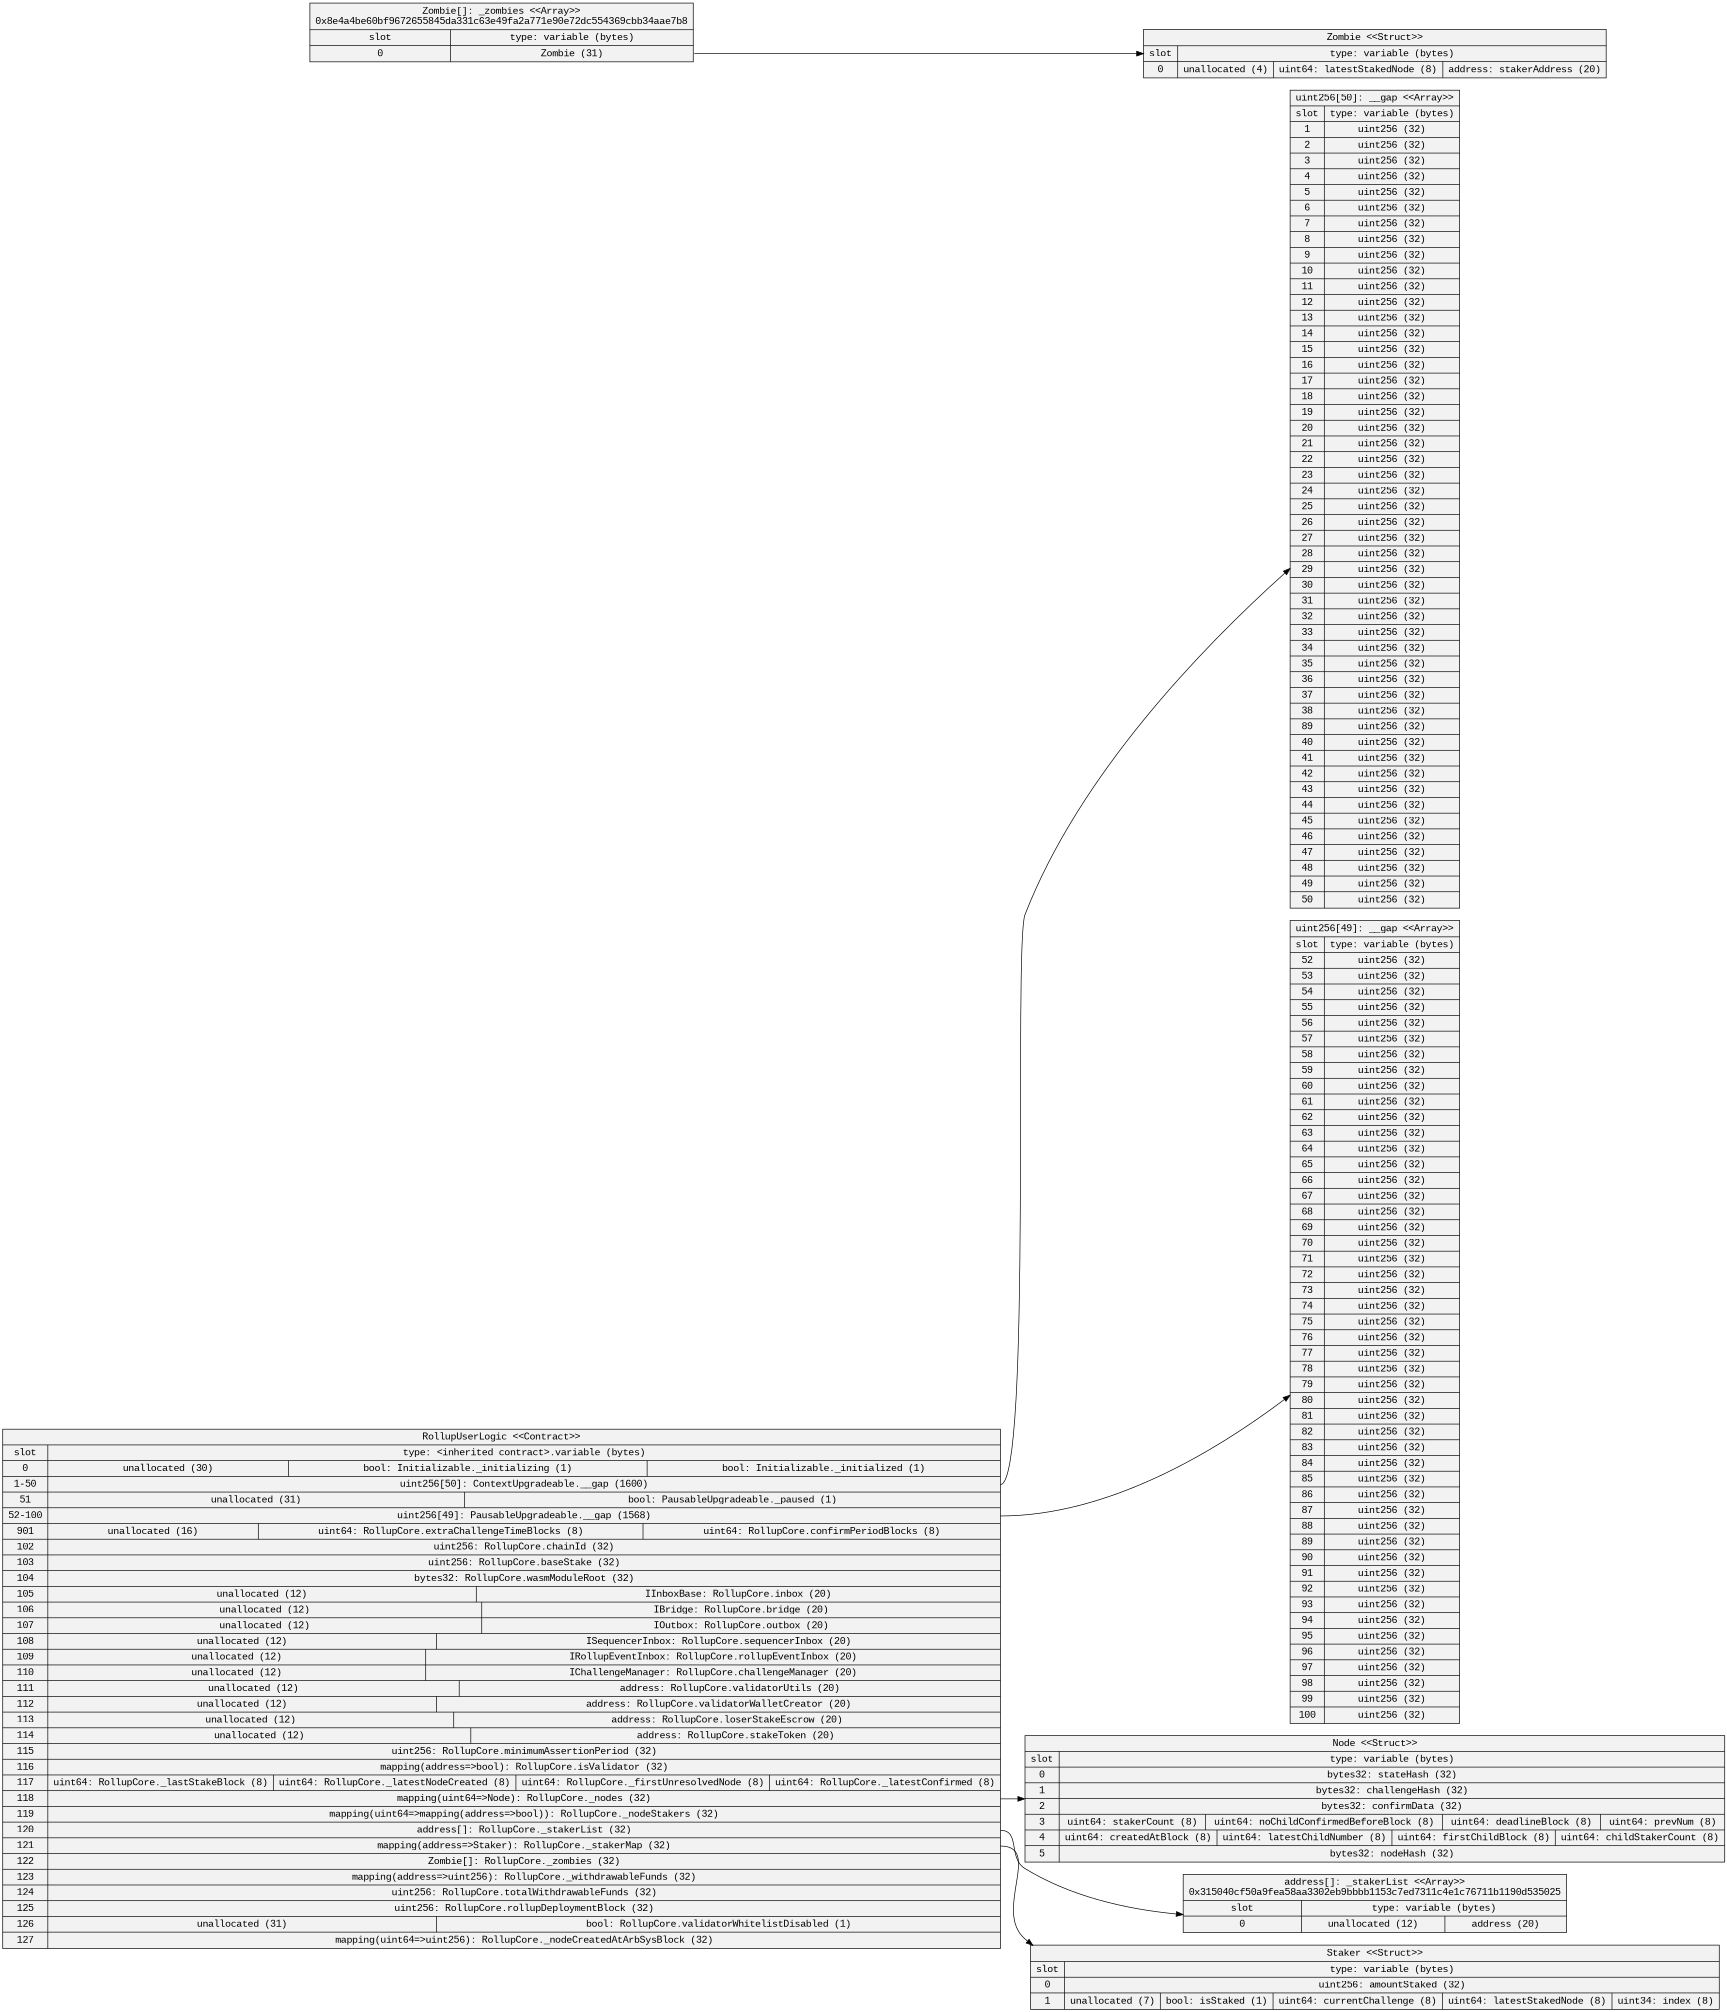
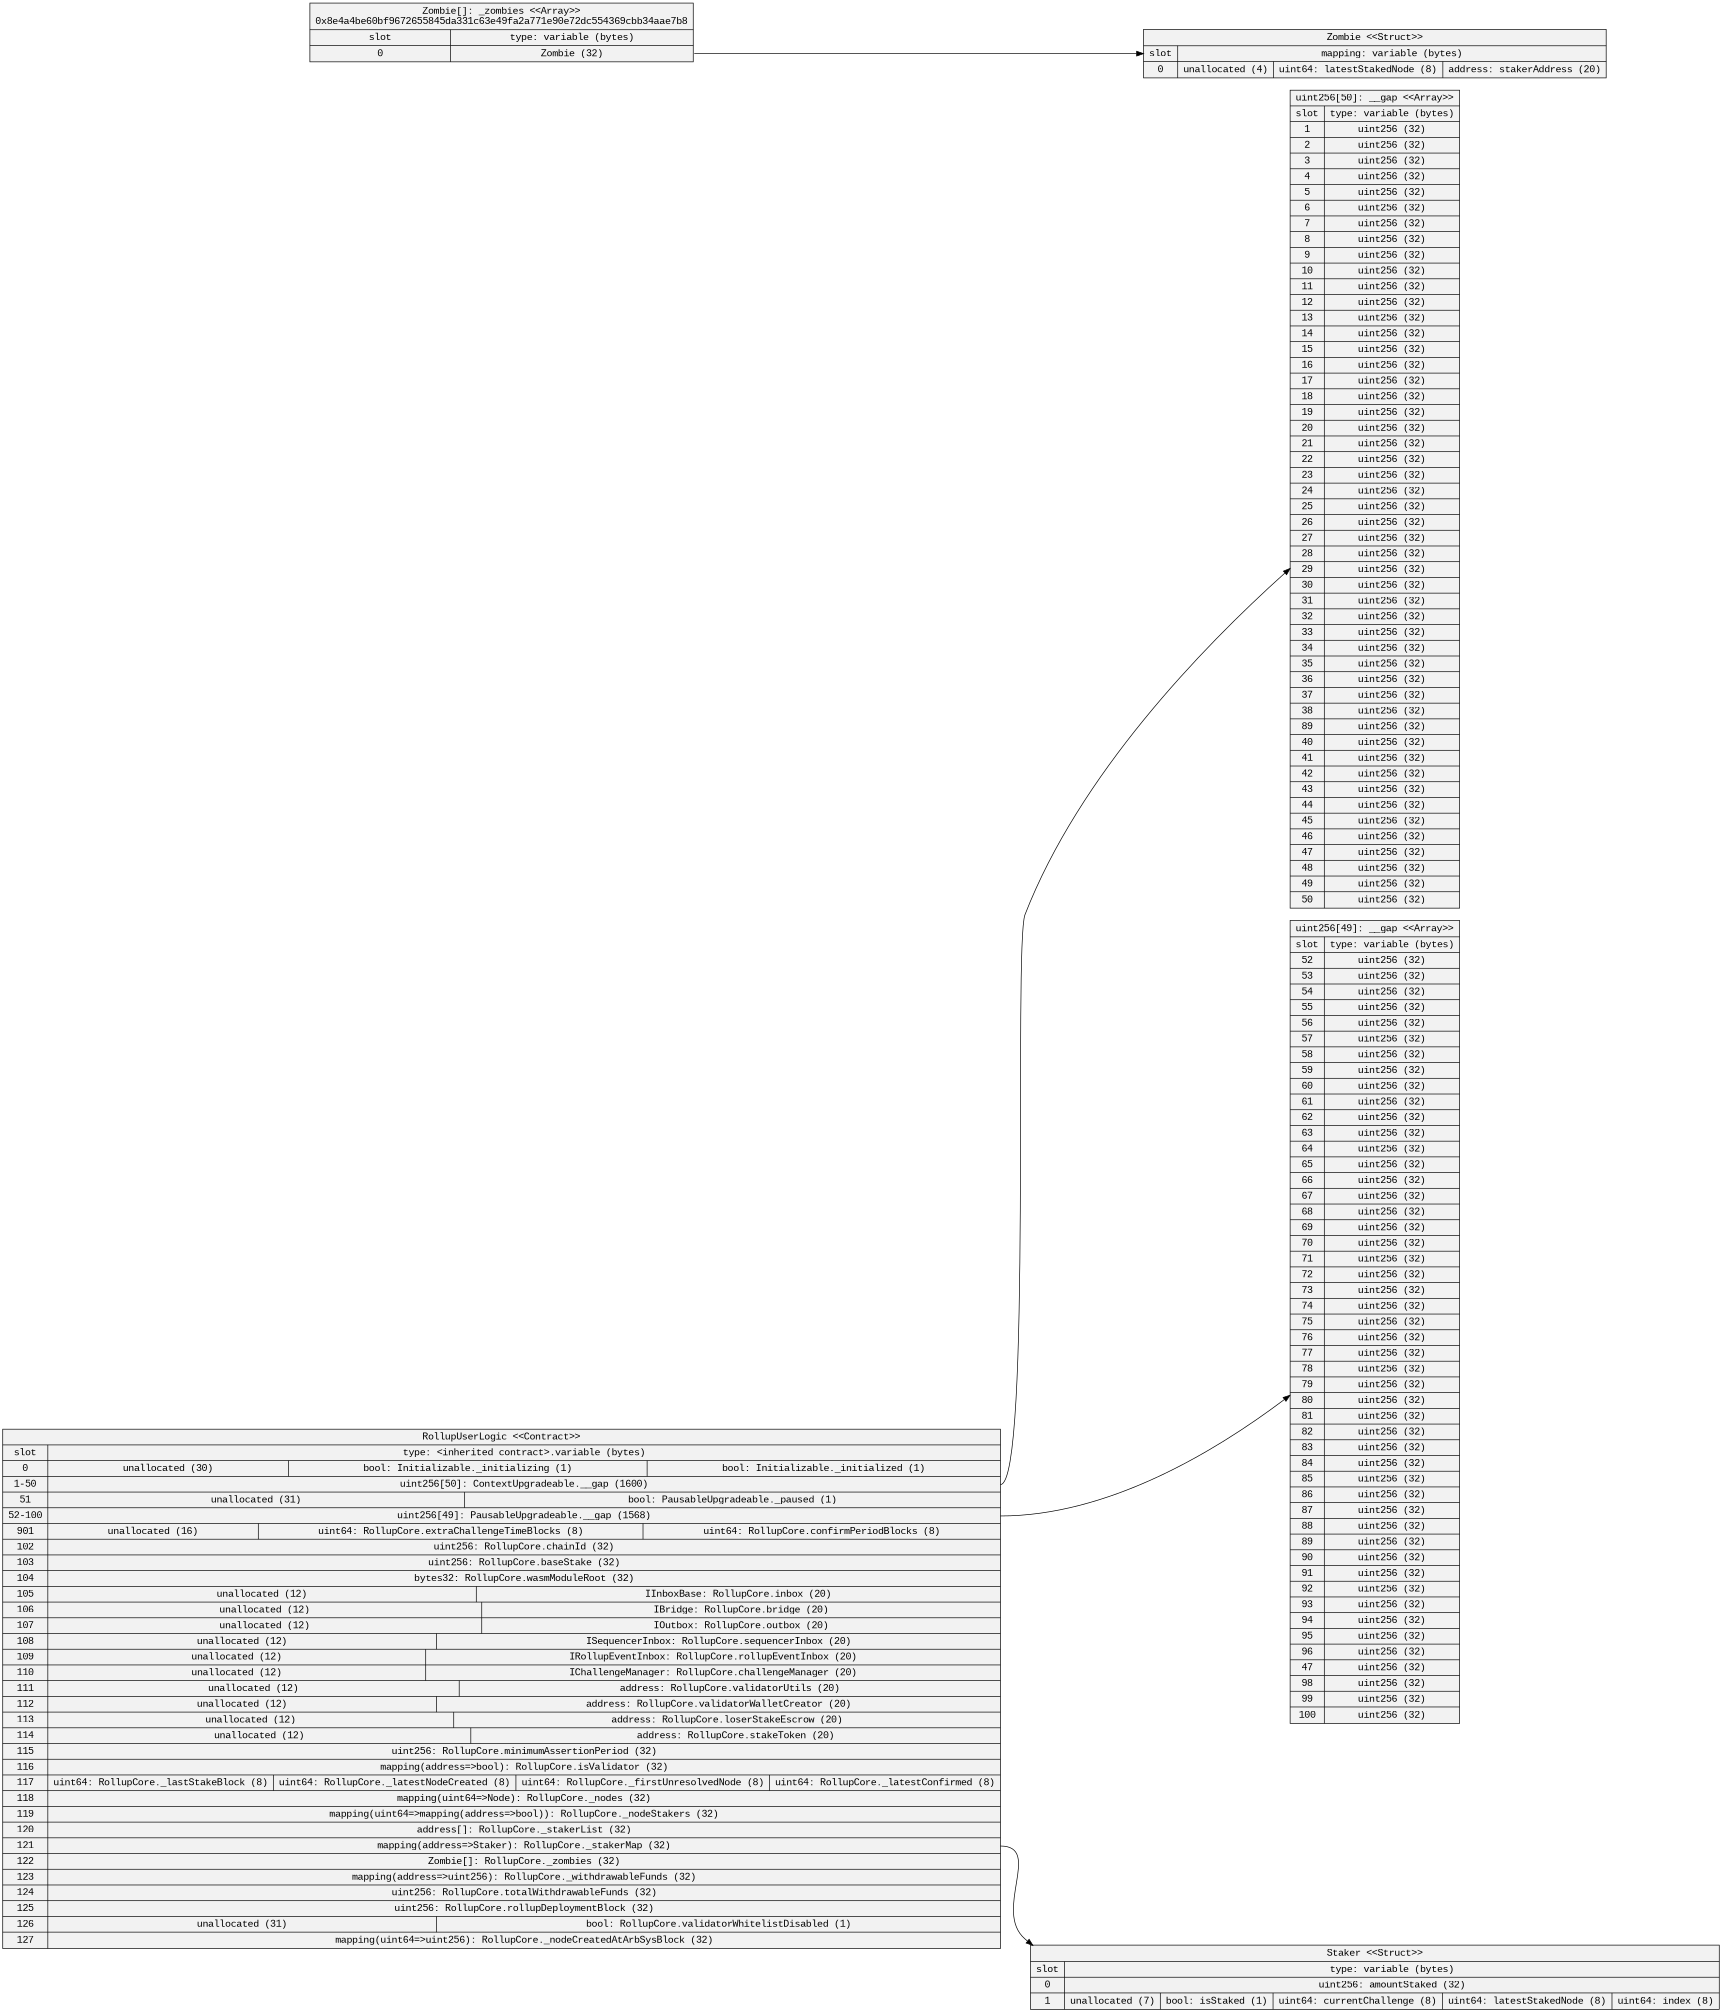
(572, 53) -> (572, 53)
(1392, 53) -> (1392, 53)
(1307, 1667) -> (1307, 1667)
(1375, 1799) -> none
(1375, 1903) -> none
(1666, 2001) -> (1666, 2001)
